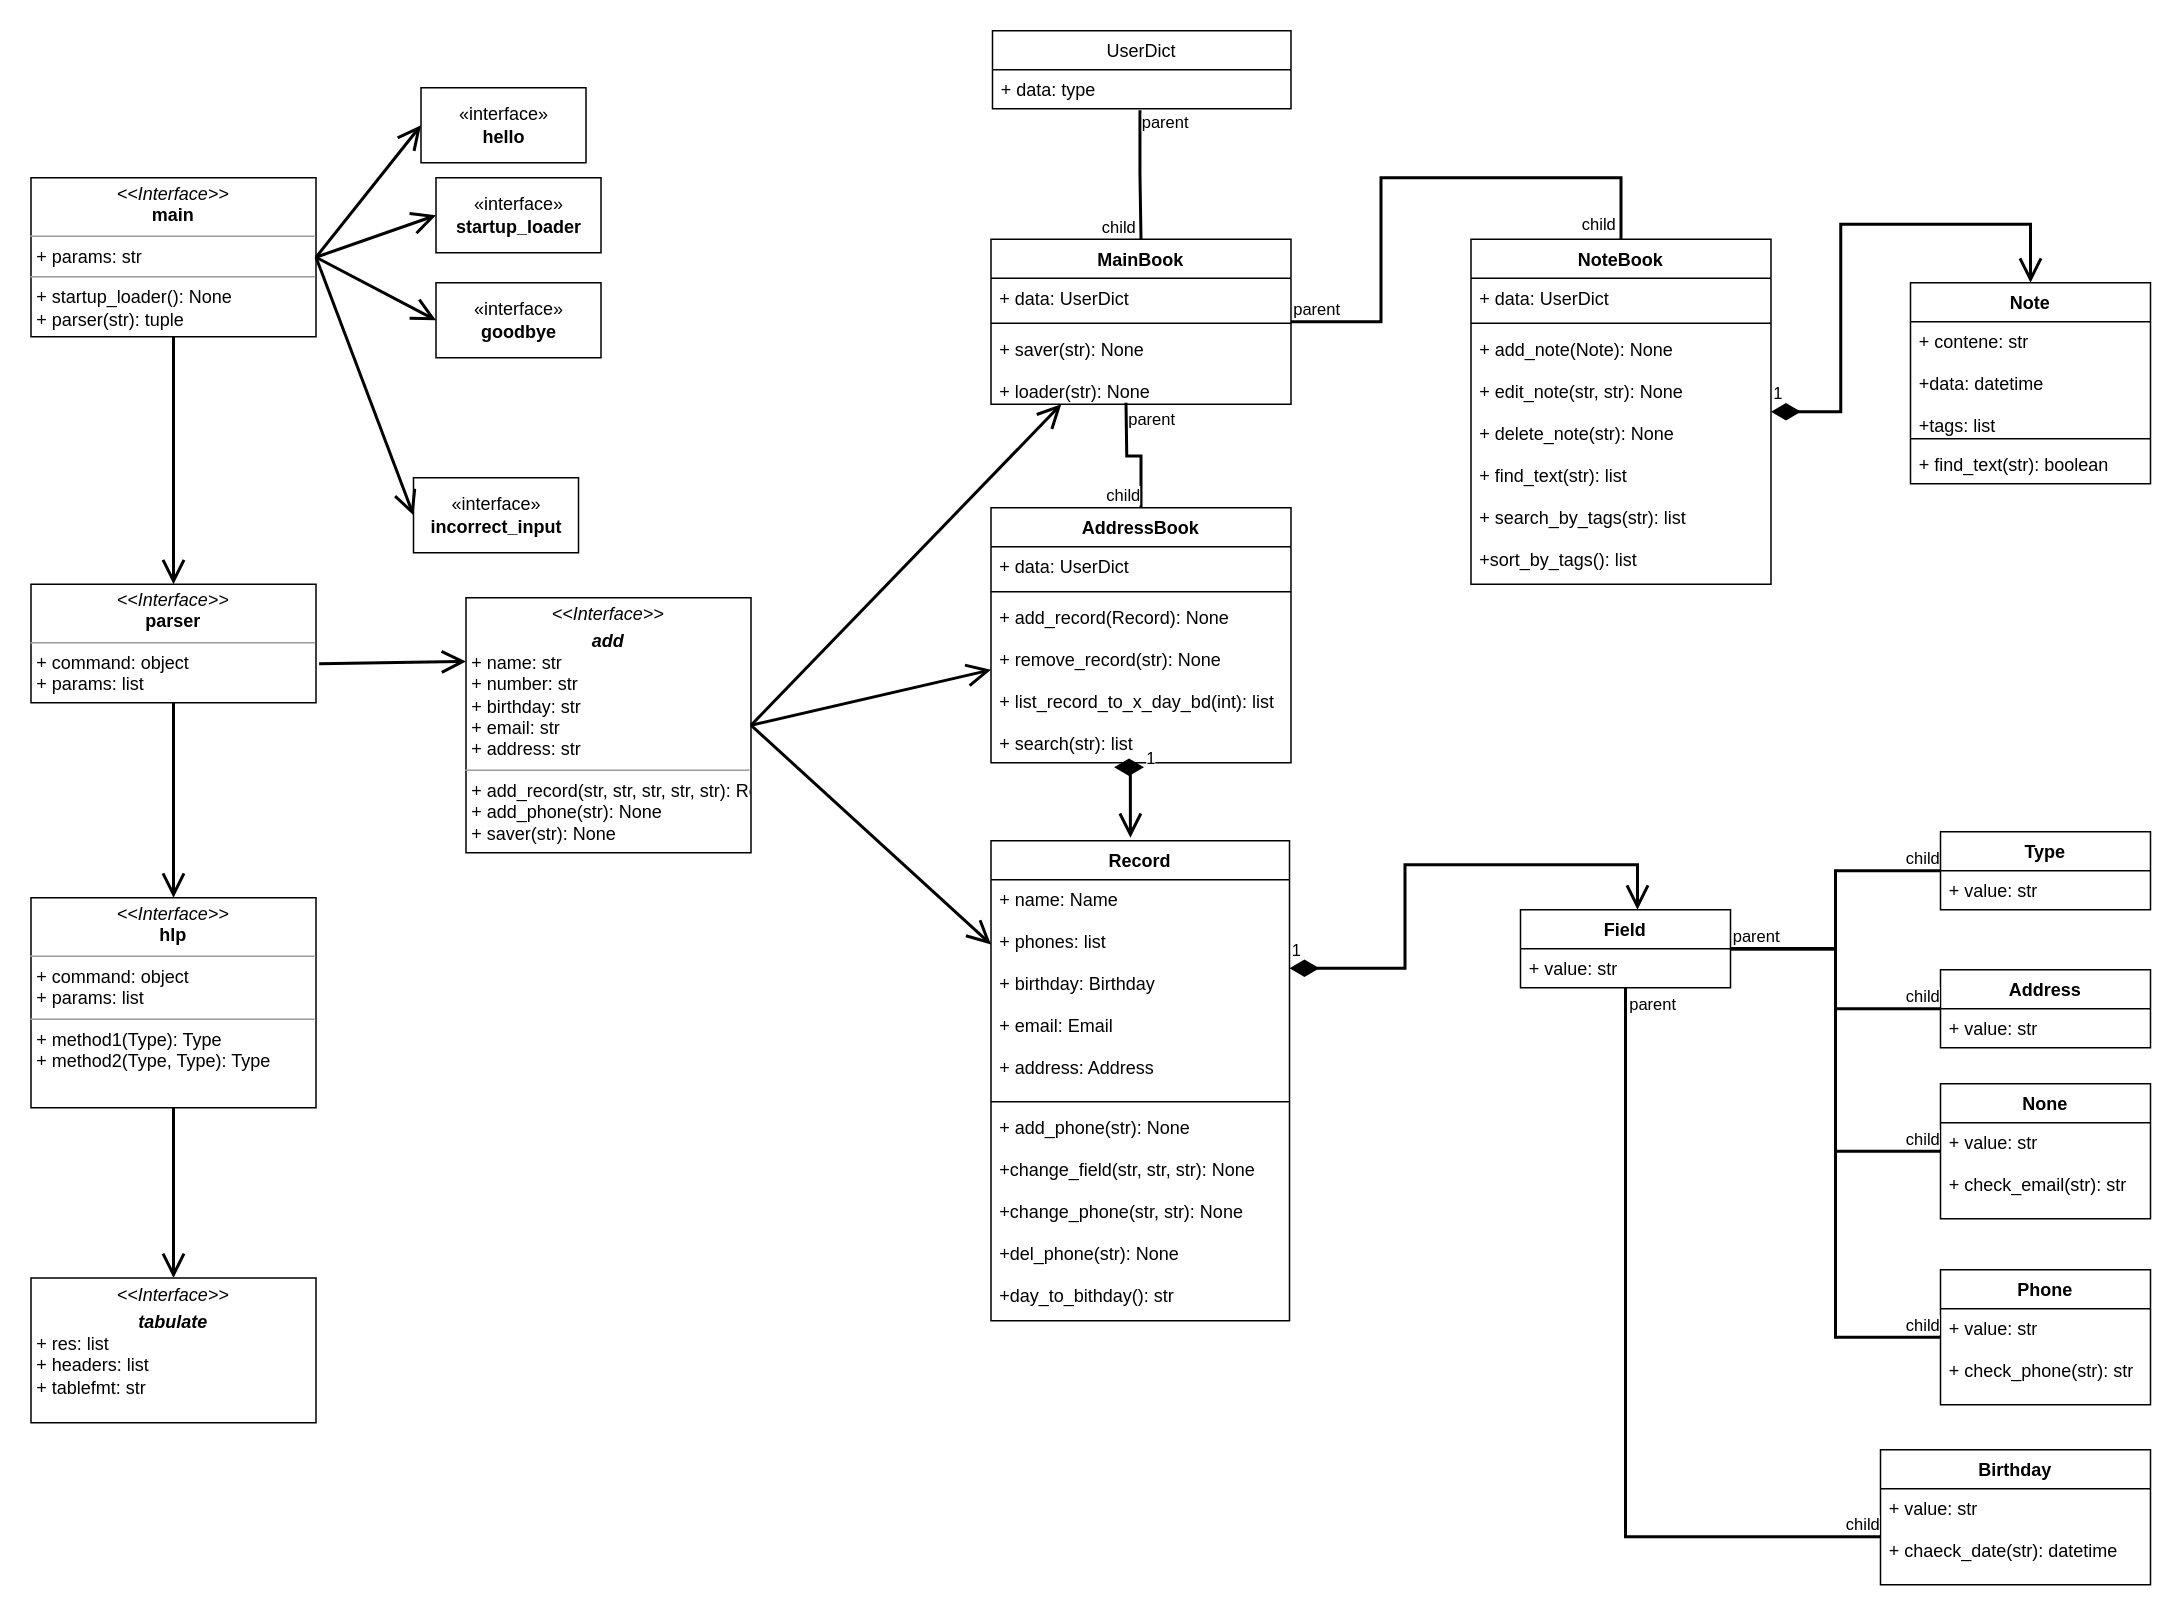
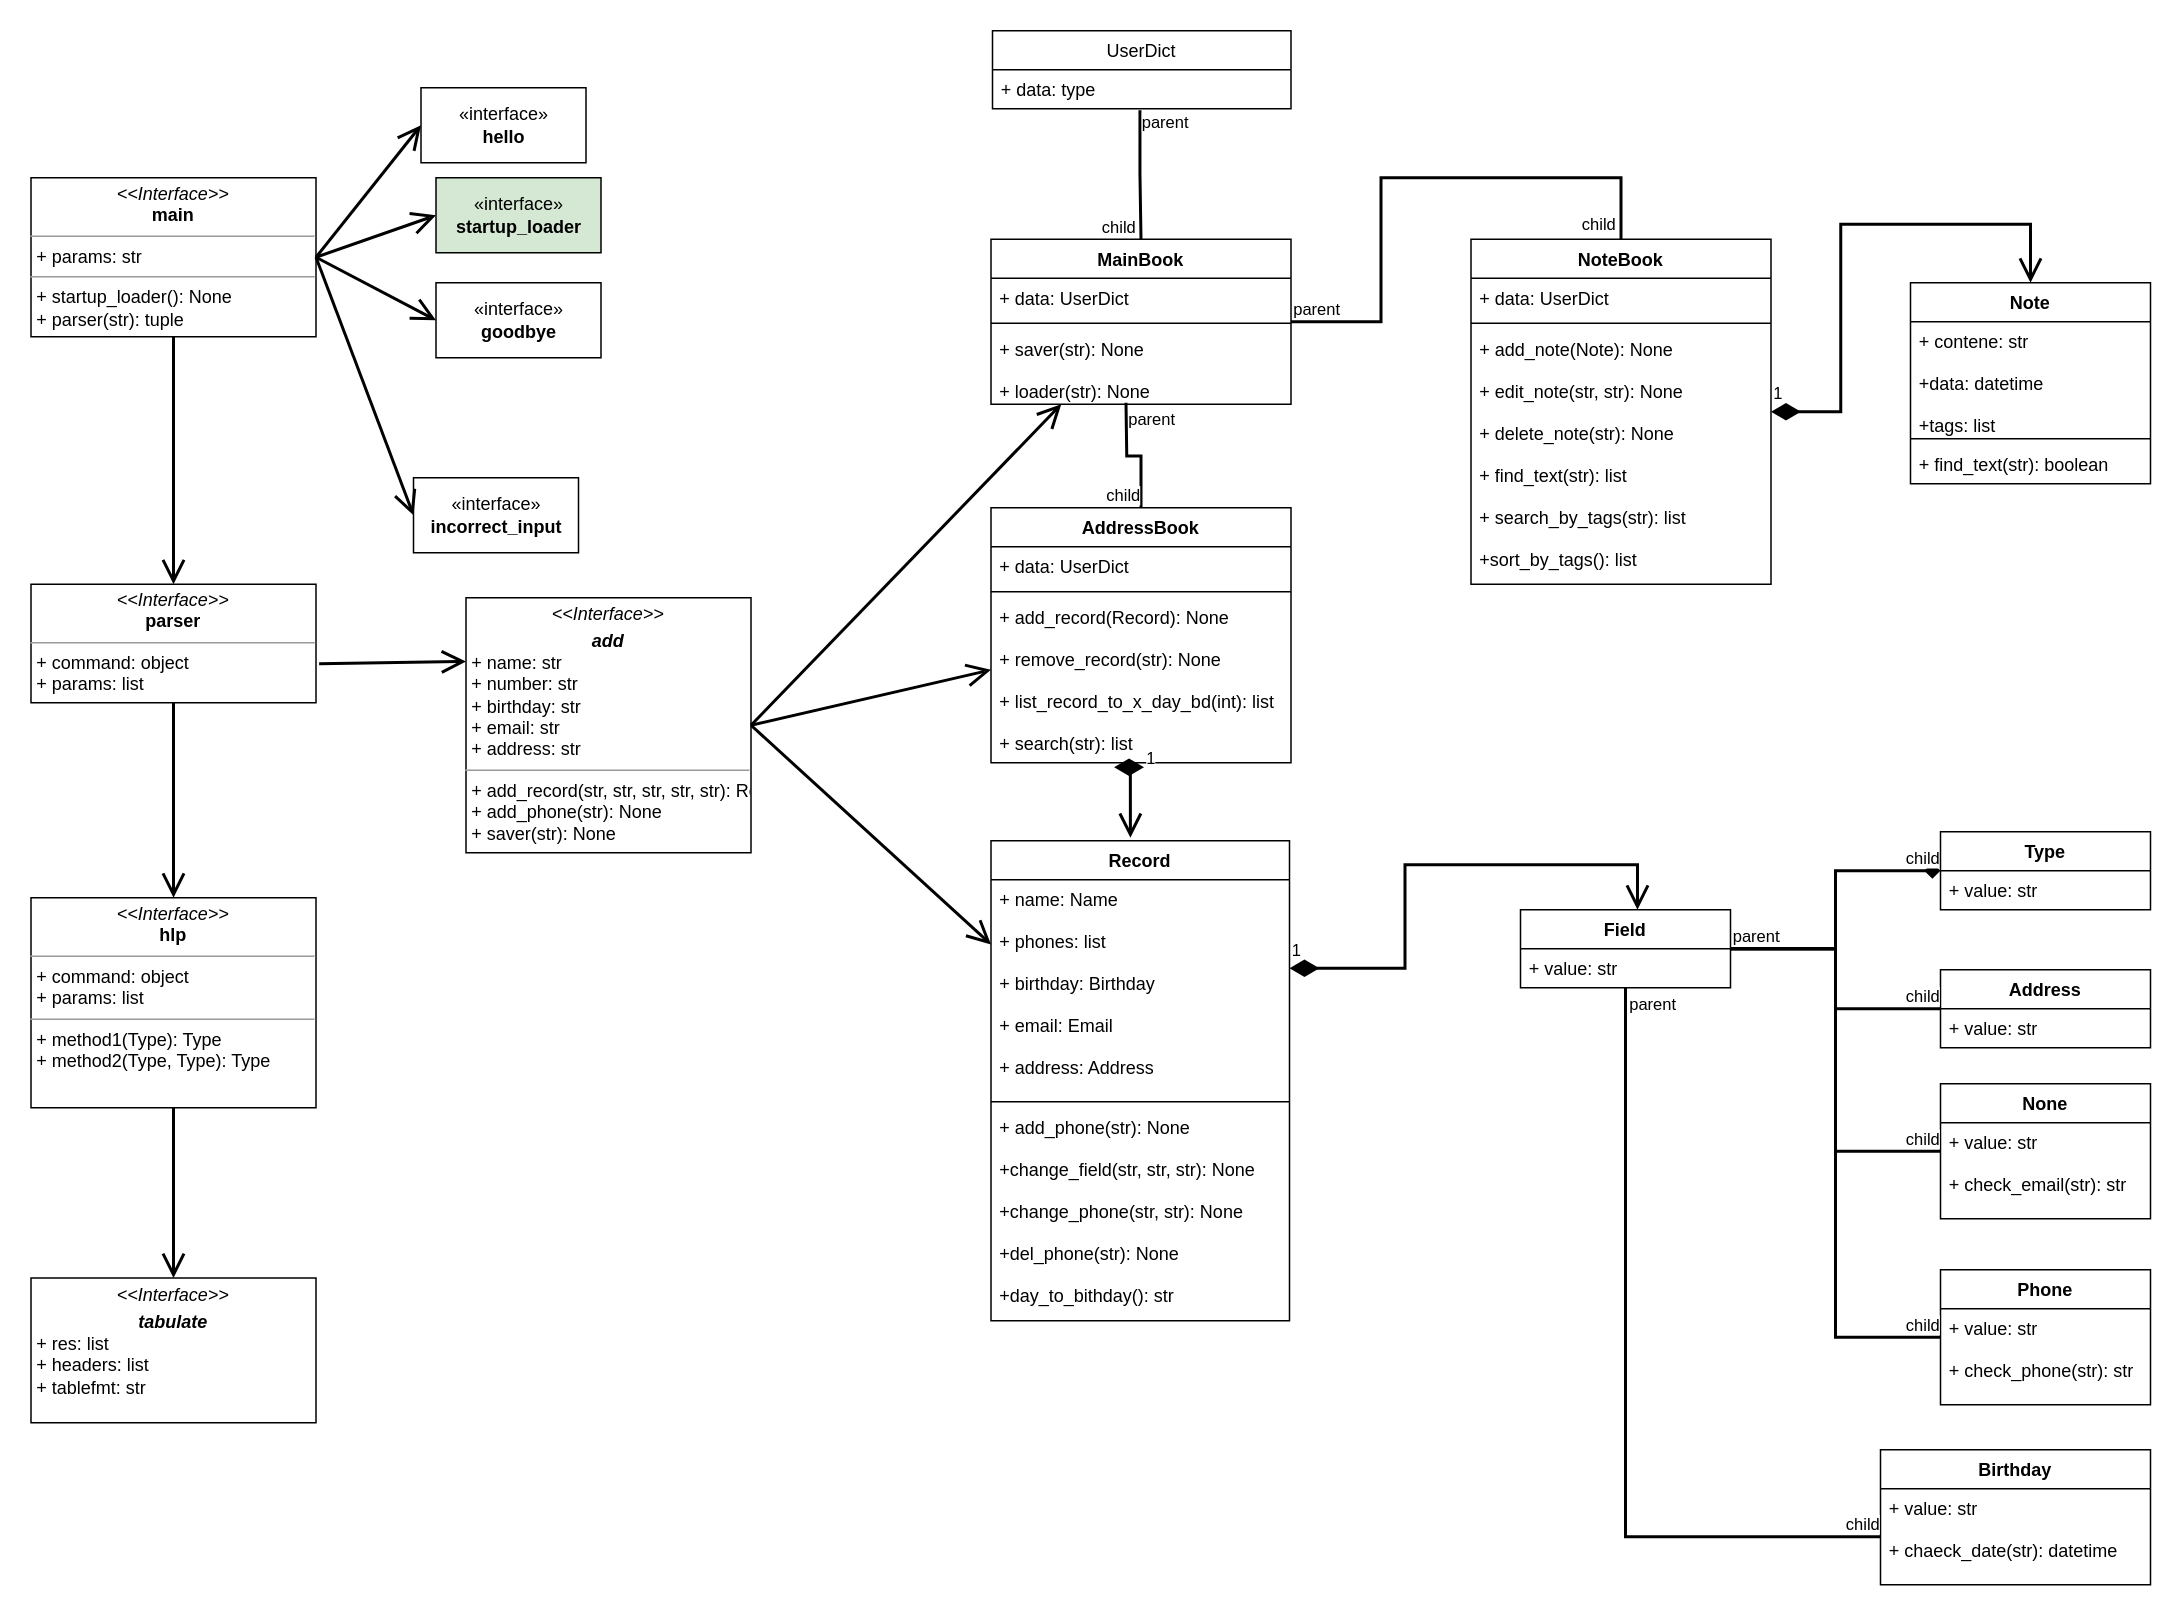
(518, 215) -> (518, 215)
(1931, 871) -> (1925, 871)
